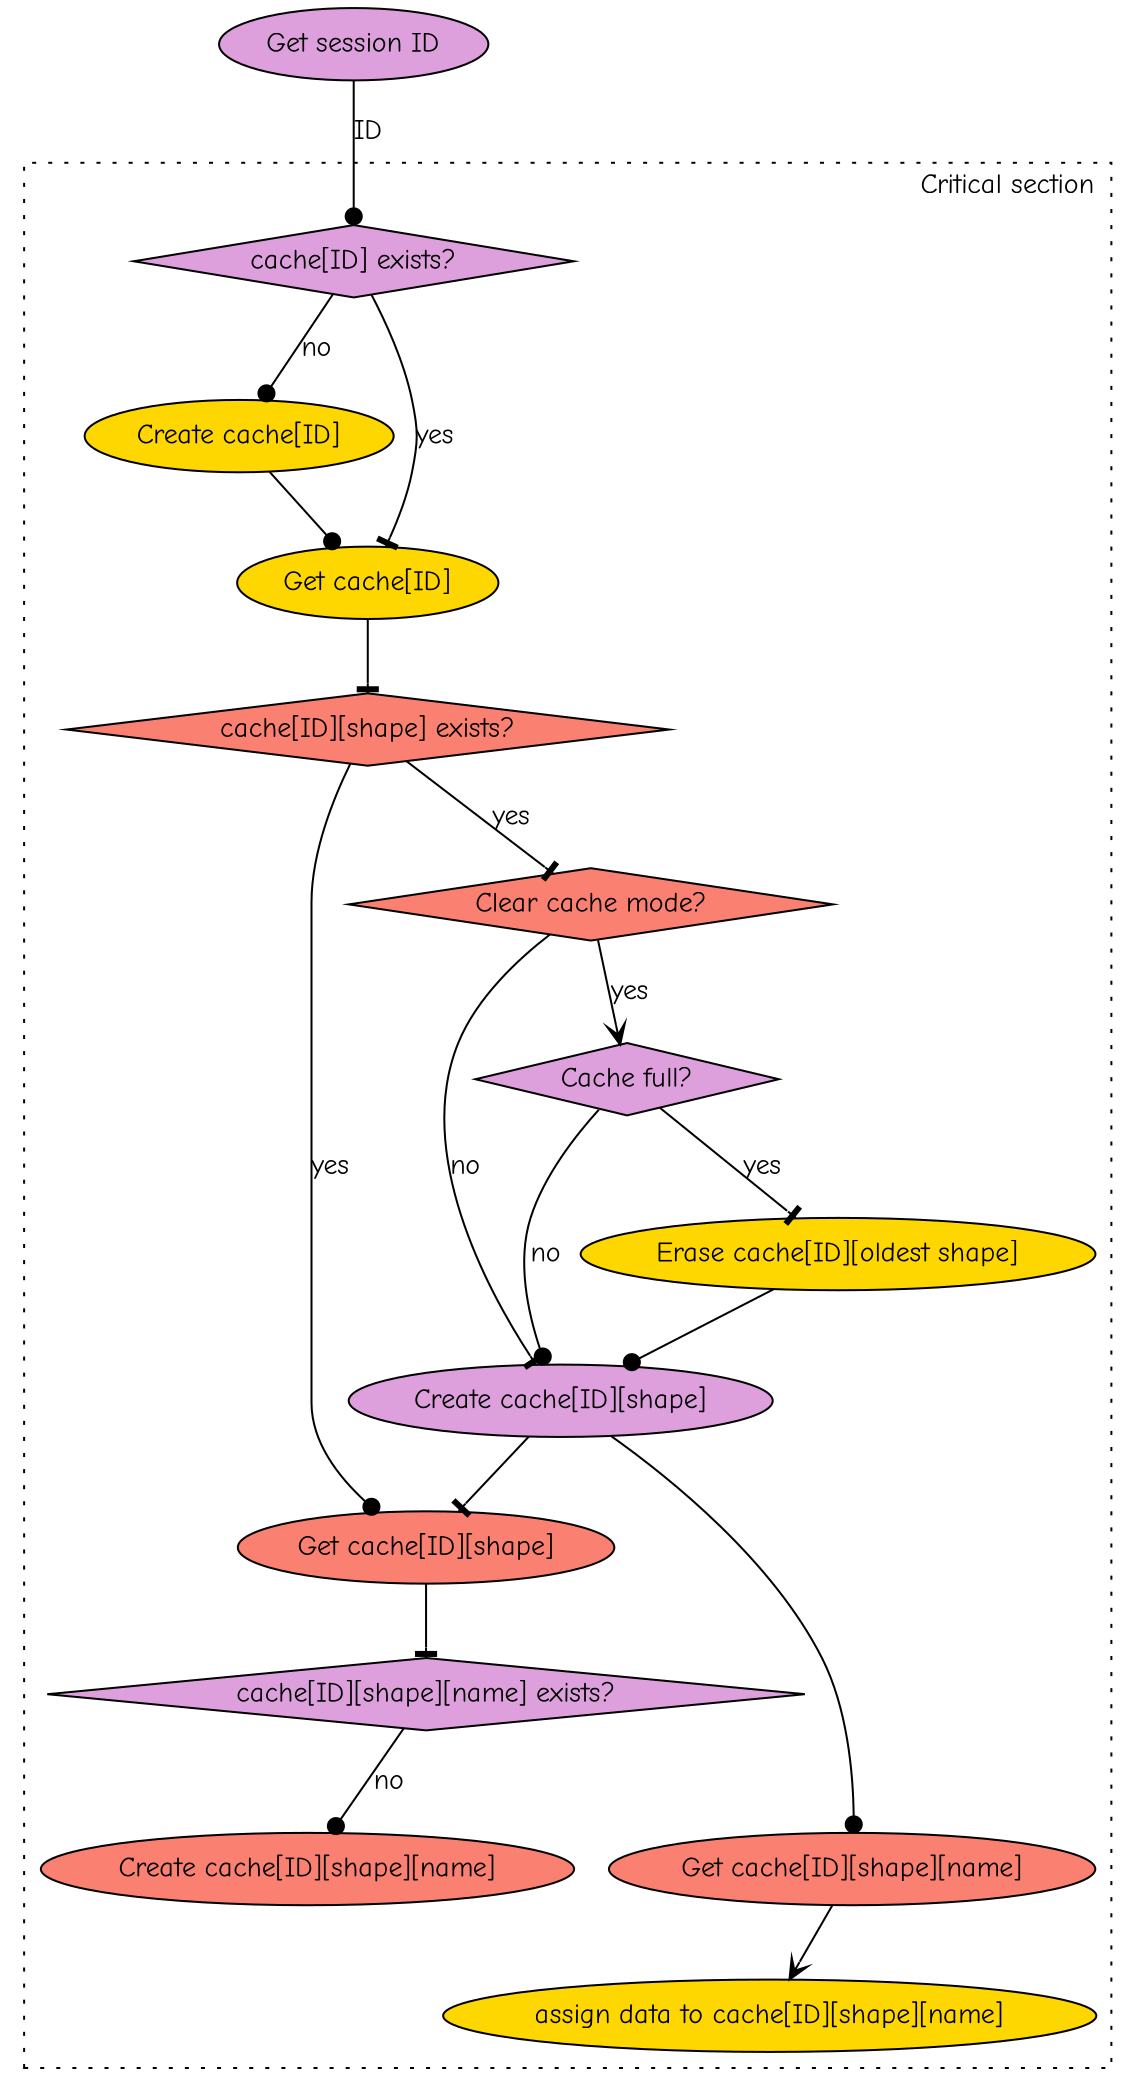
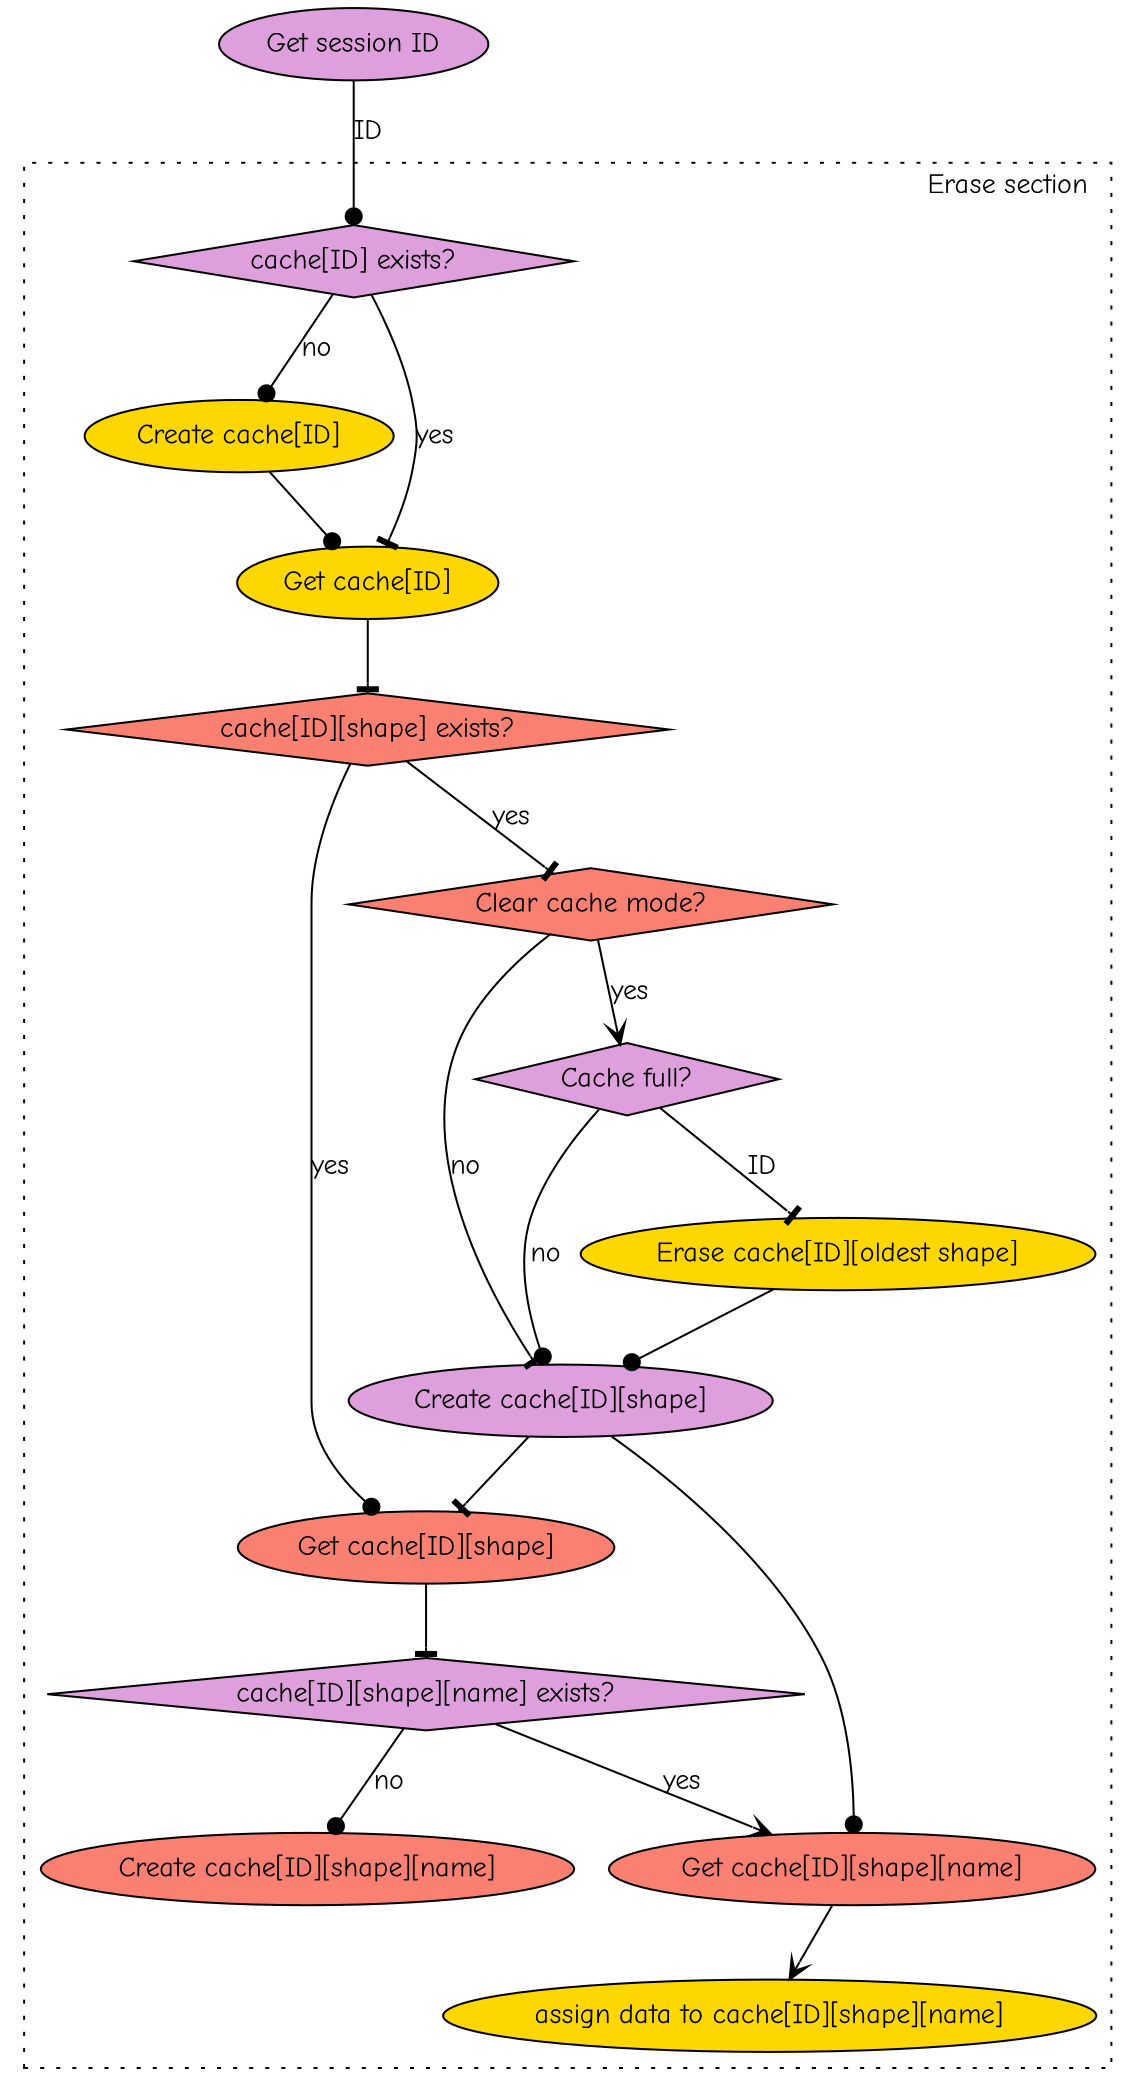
(1008, 186) -> (1008, 186)
(763, 1167) -> (763, 1167)
none -> (624, 1776)
